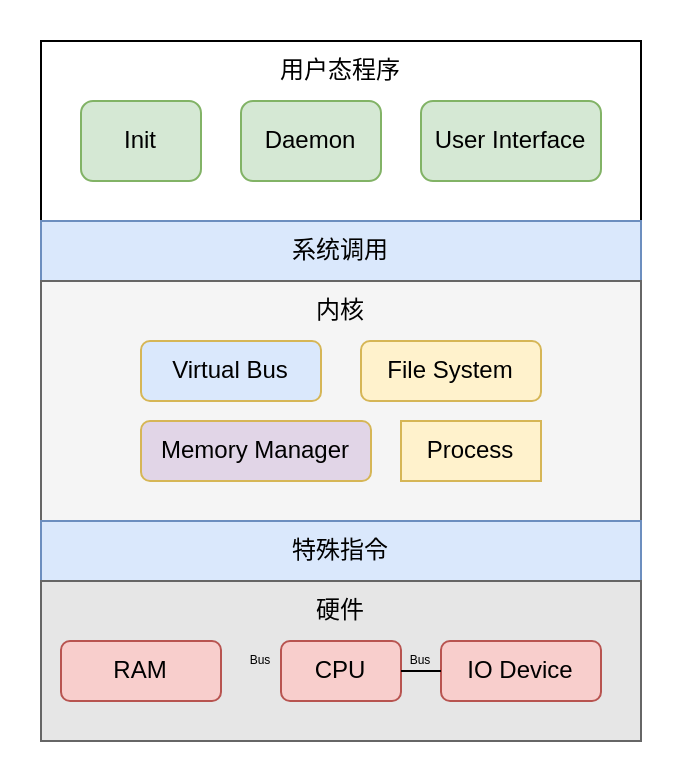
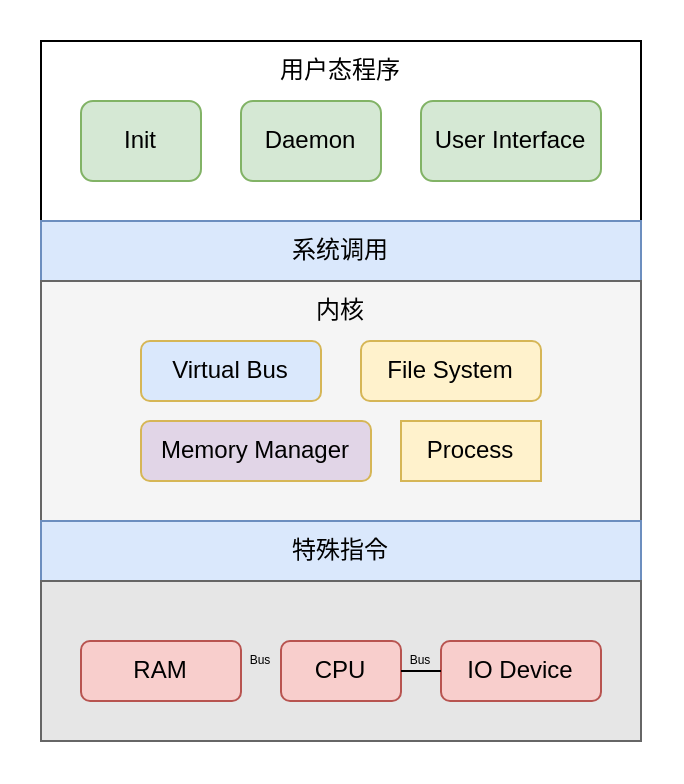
(341, 611) -> none
(141, 671) -> (161, 671)
